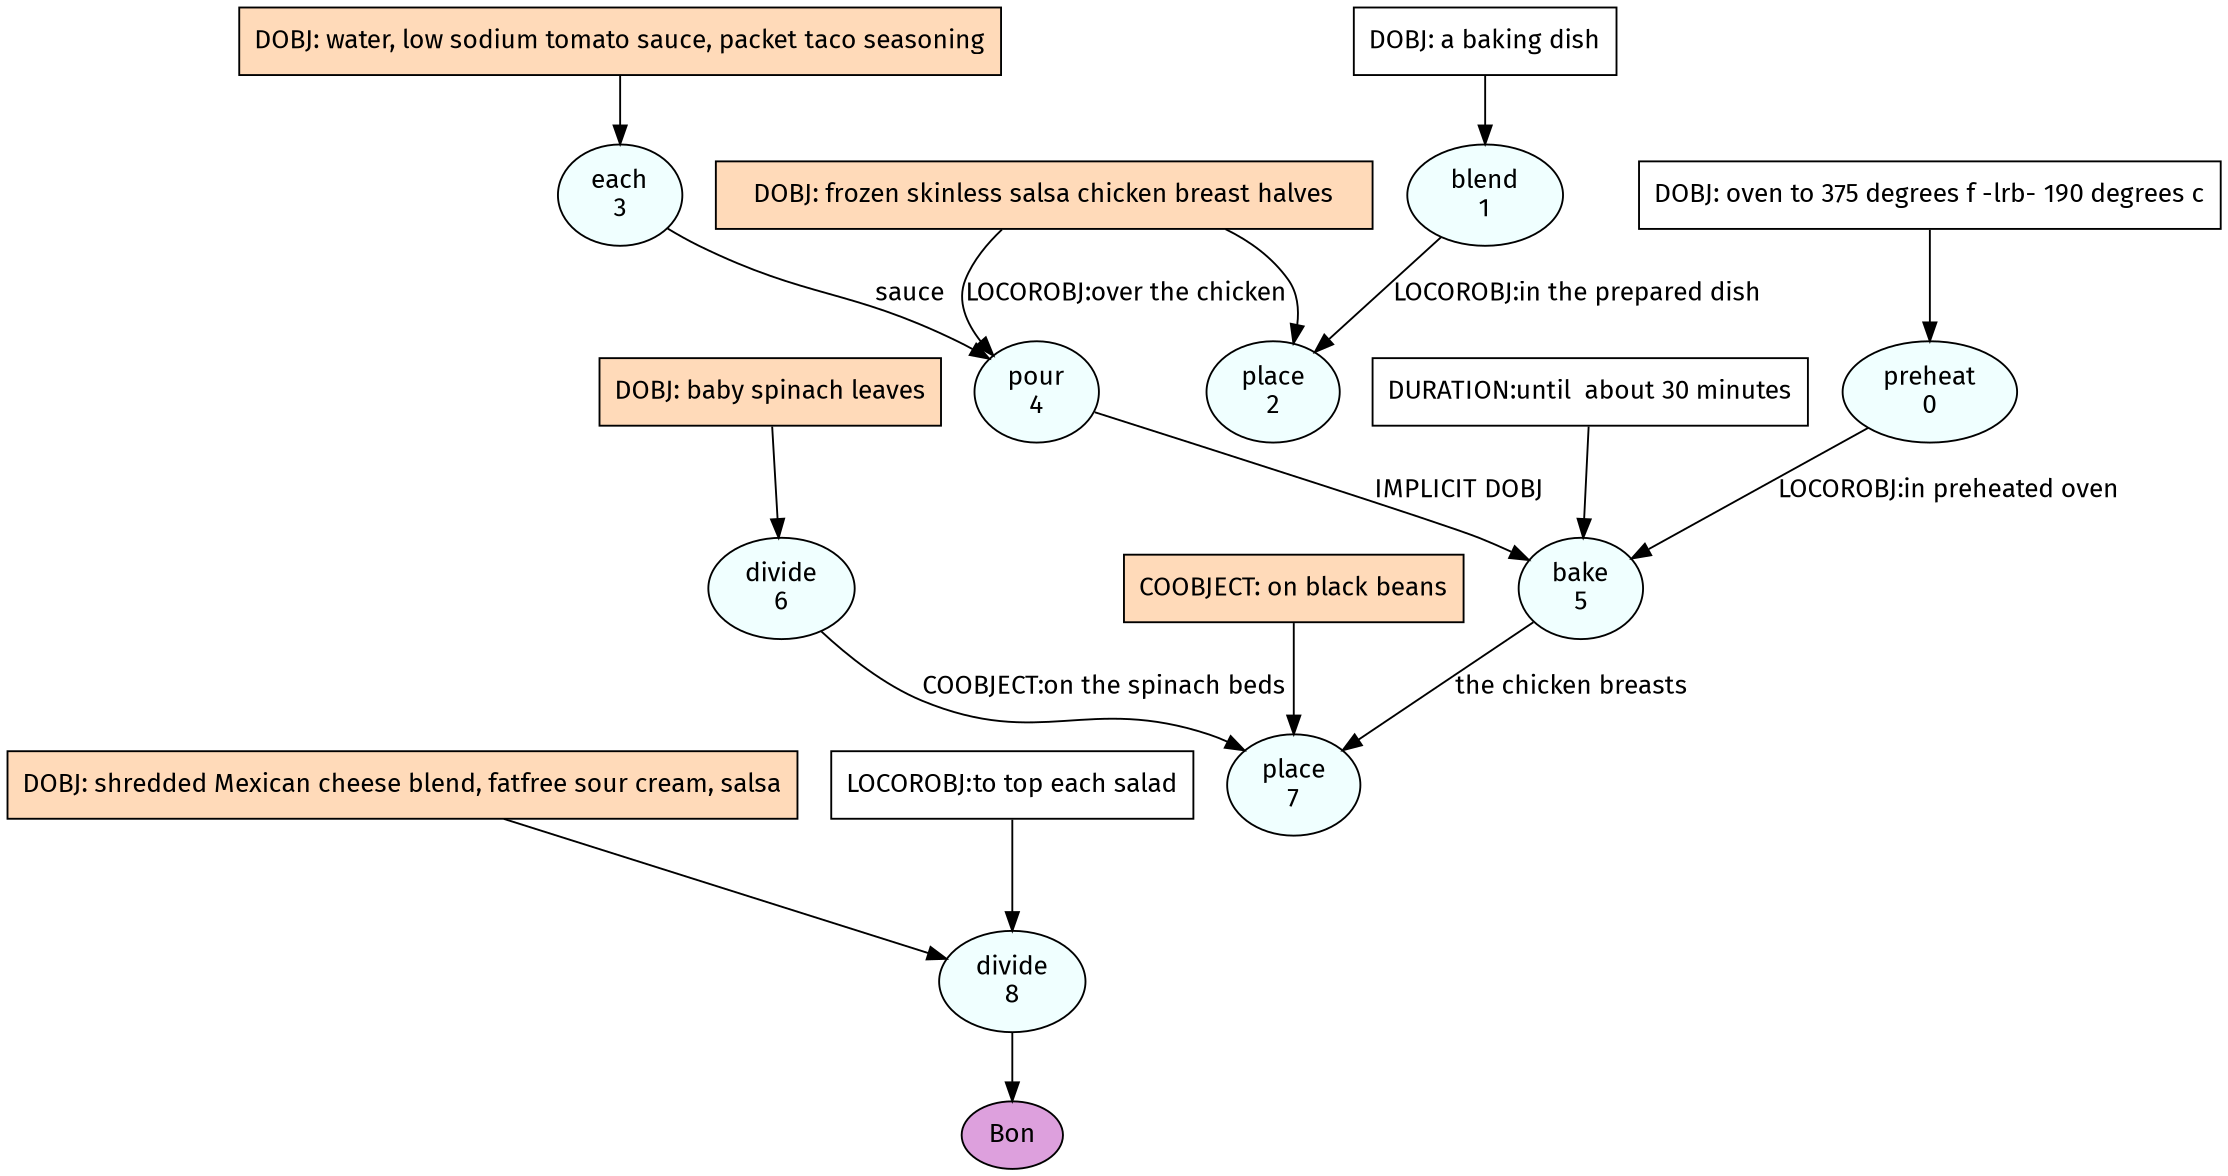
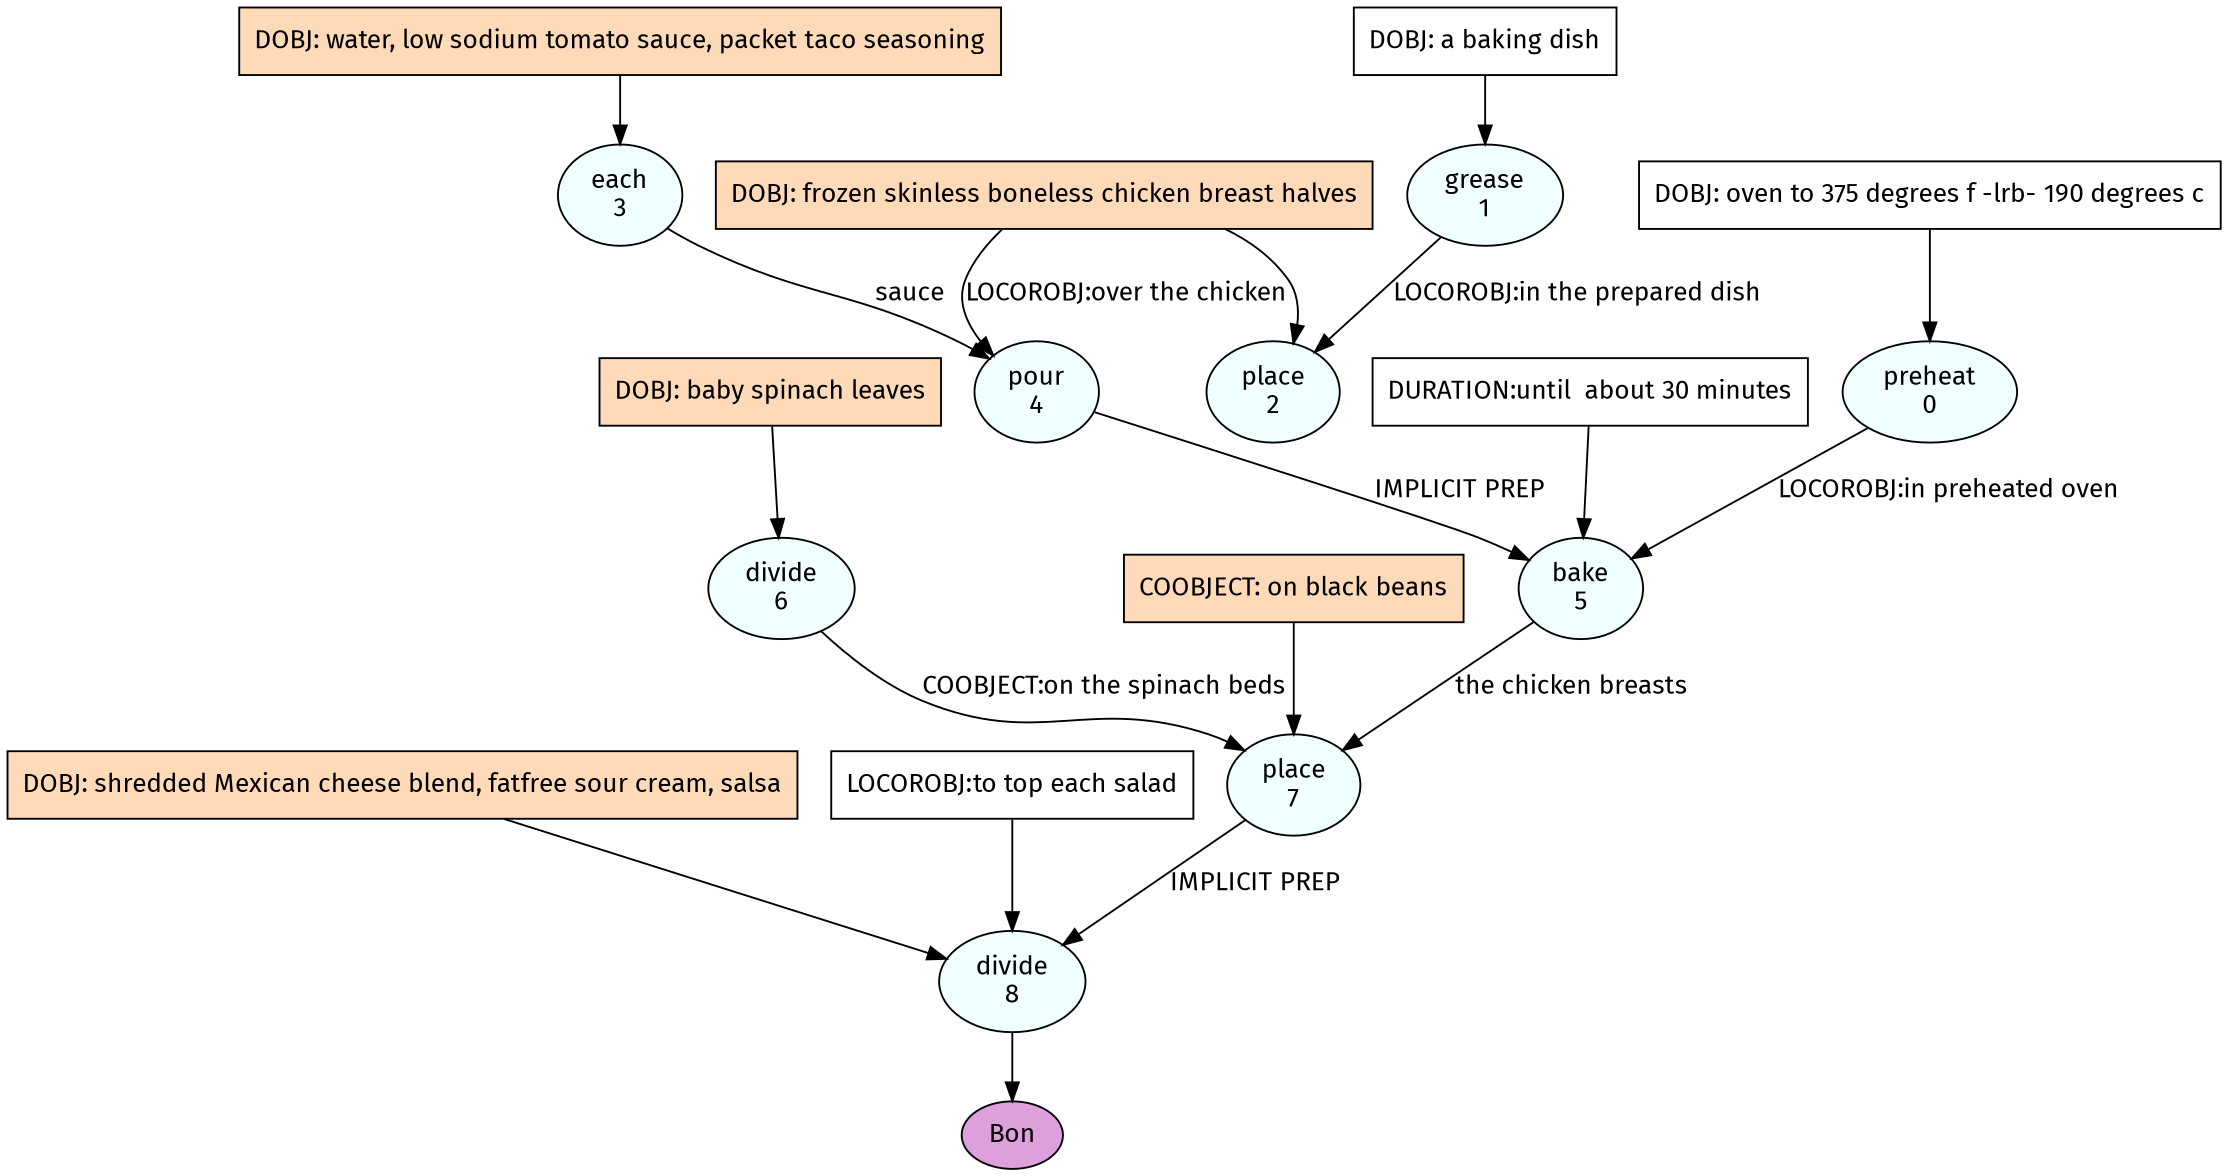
(1044, 195) -> (1044, 195)
(1485, 195) -> (1485, 195)
(1460, 490) -> (1460, 490)
none -> (1162, 877)
